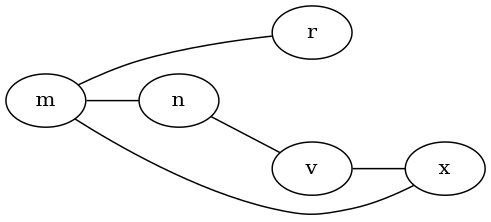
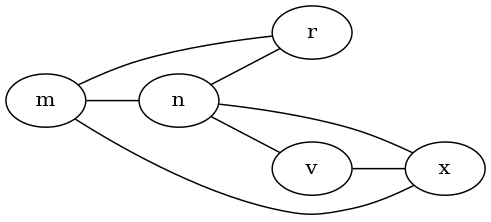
none -> (246, 67)
none -> (318, 120)
